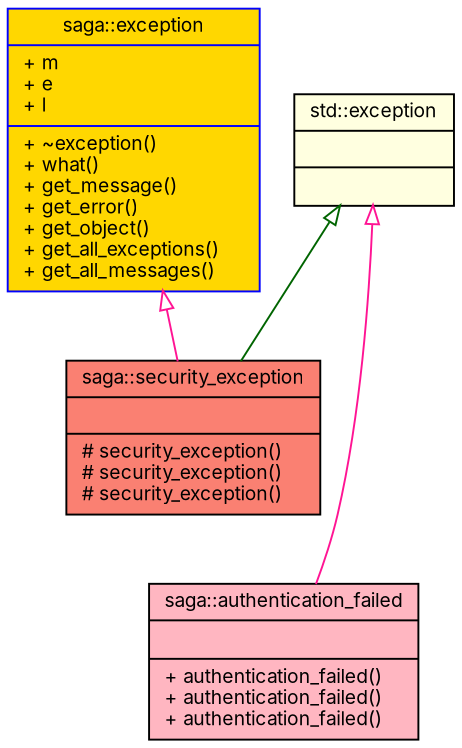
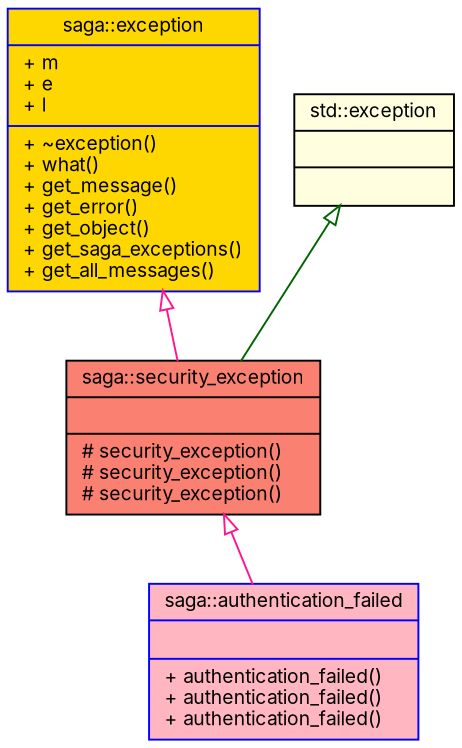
(122, 250) -> (134, 250)
(357, 406) -> (242, 558)
(284, 662) -> (284, 662)
